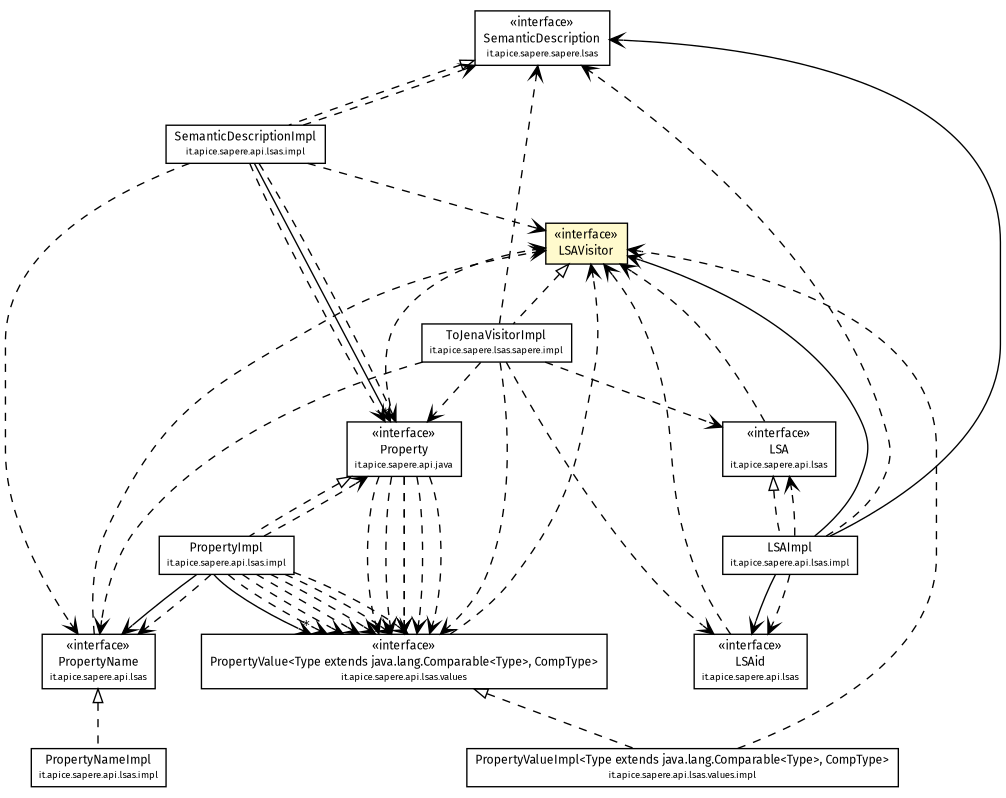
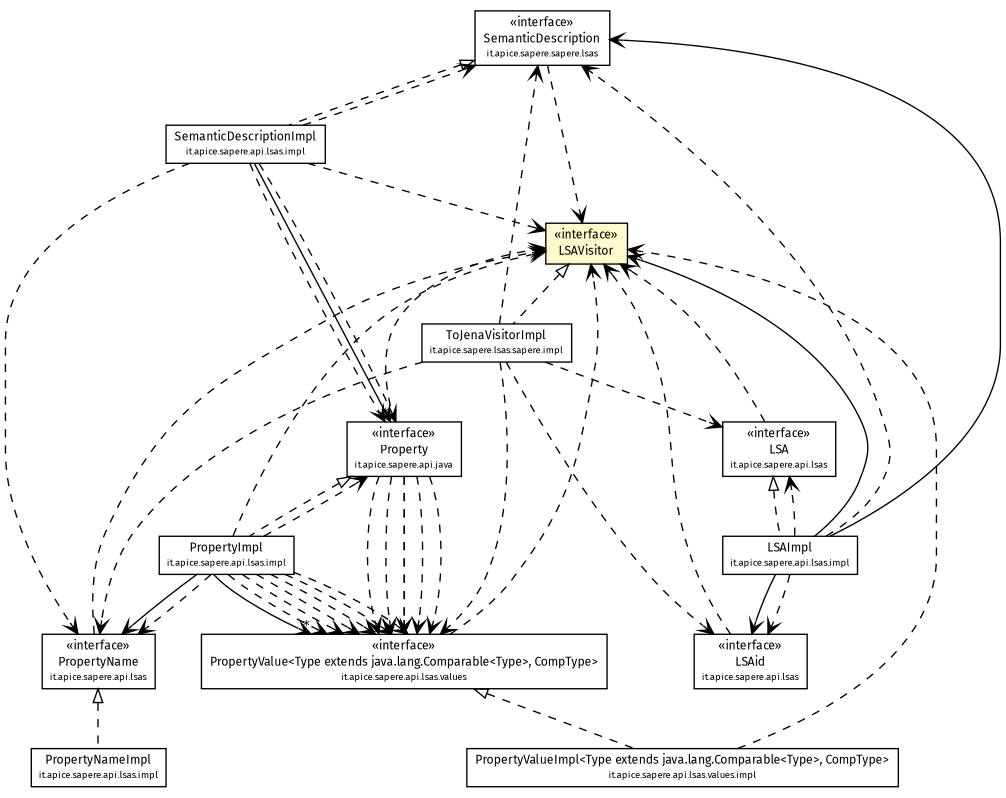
none -> (563, 138)
none -> (337, 361)
(459, 387) -> none
